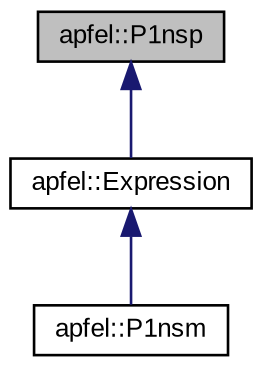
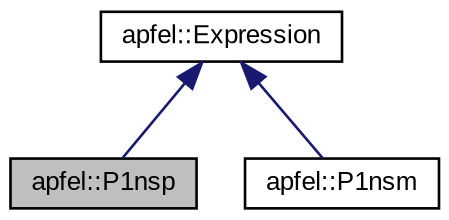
(131, 124) -> (154, 121)
